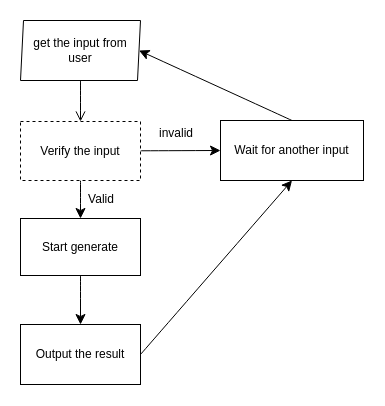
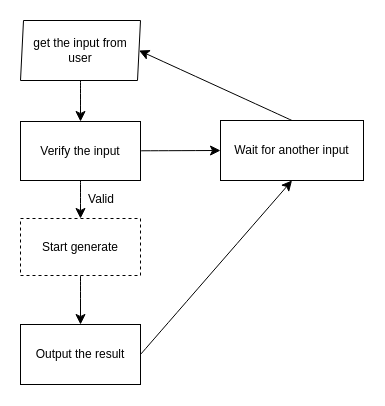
(81, 114) -> (81, 112)
(177, 134) -> none
(81, 151) -> (81, 151)
(81, 247) -> (81, 247)
